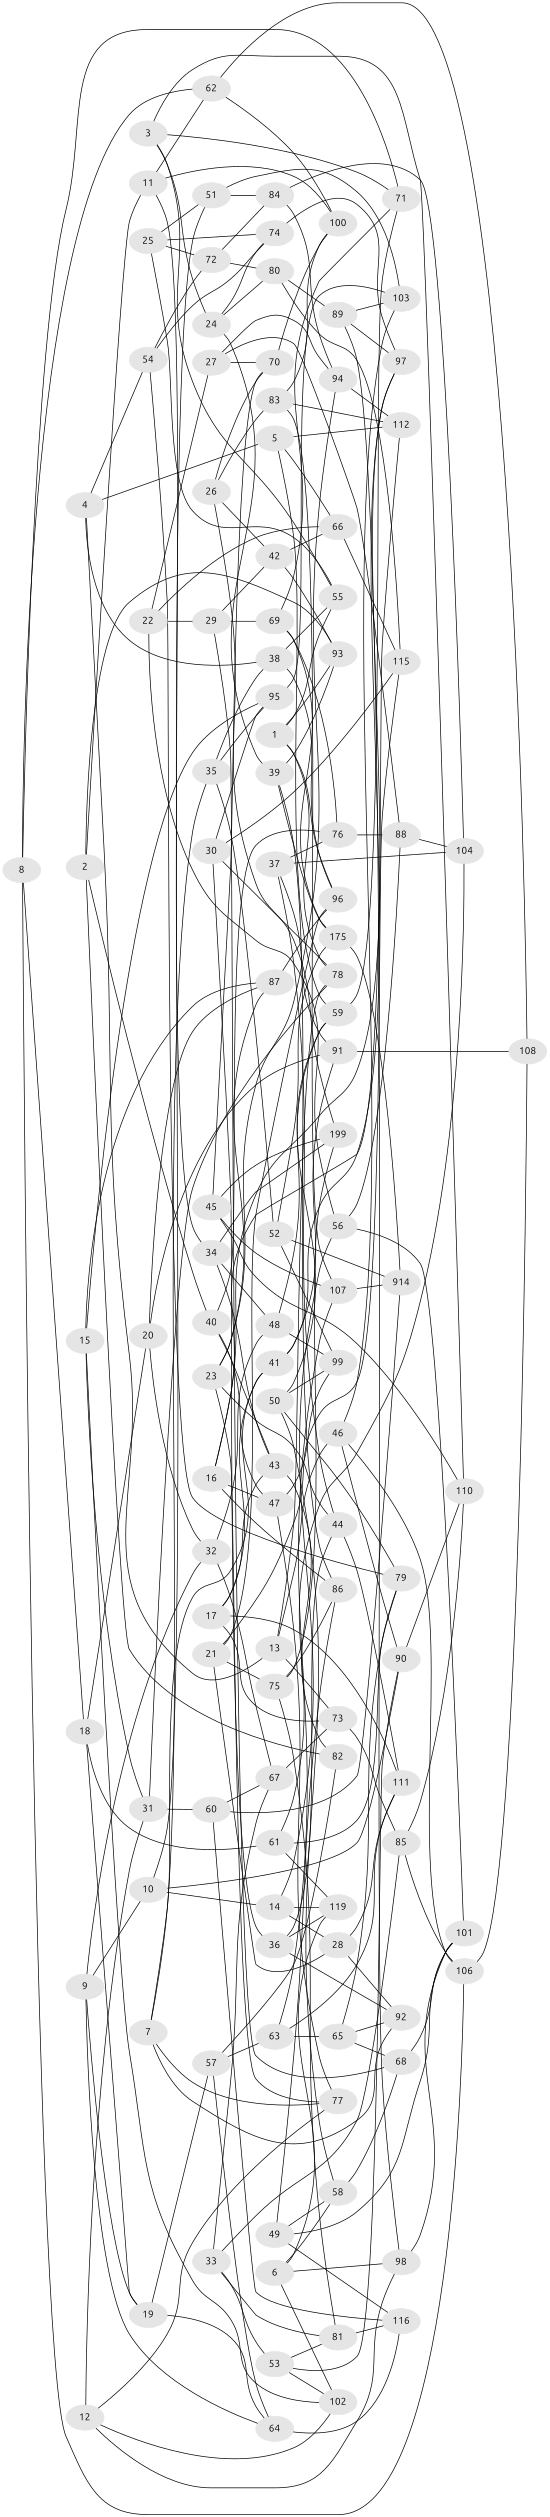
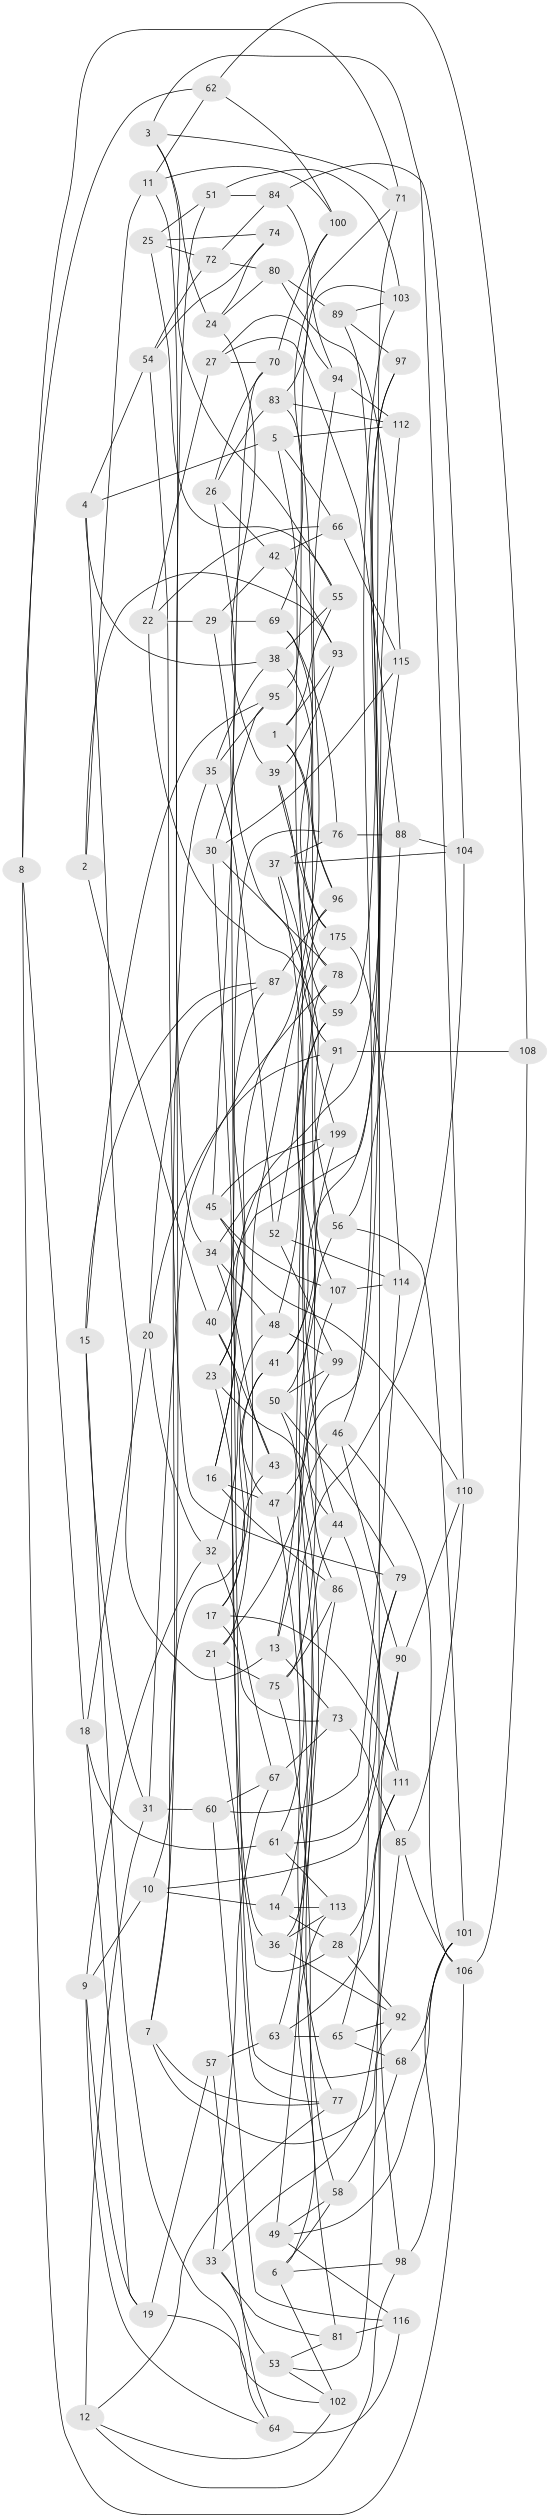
(377, 236) -> none
(401, 1283) -> (401, 1283)
(338, 1757) -> none
(338, 1907) -> (338, 1907)
